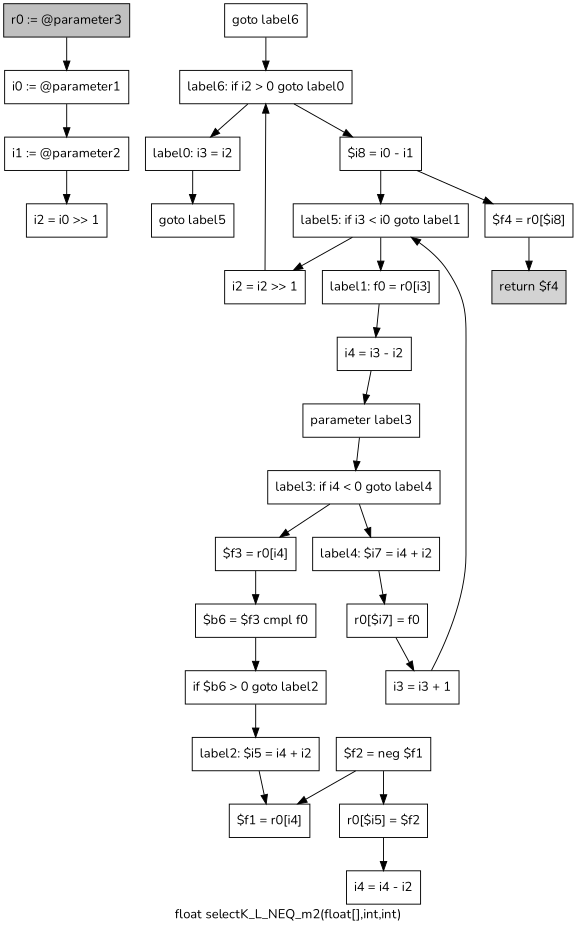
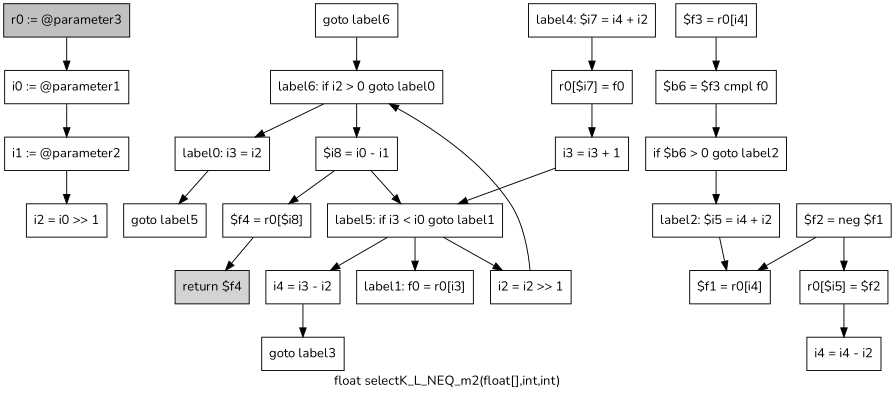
(378, 316) -> (363, 251)
(361, 421) -> (303, 354)
(354, 487) -> none
